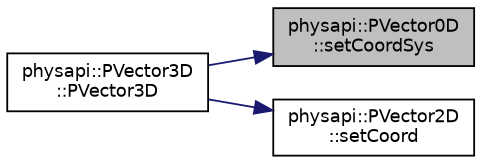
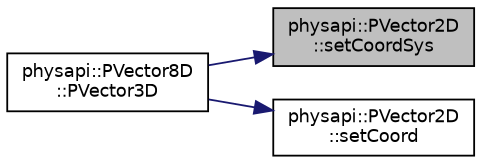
(374, 37) -> (374, 37)
(108, 82) -> (108, 82)
